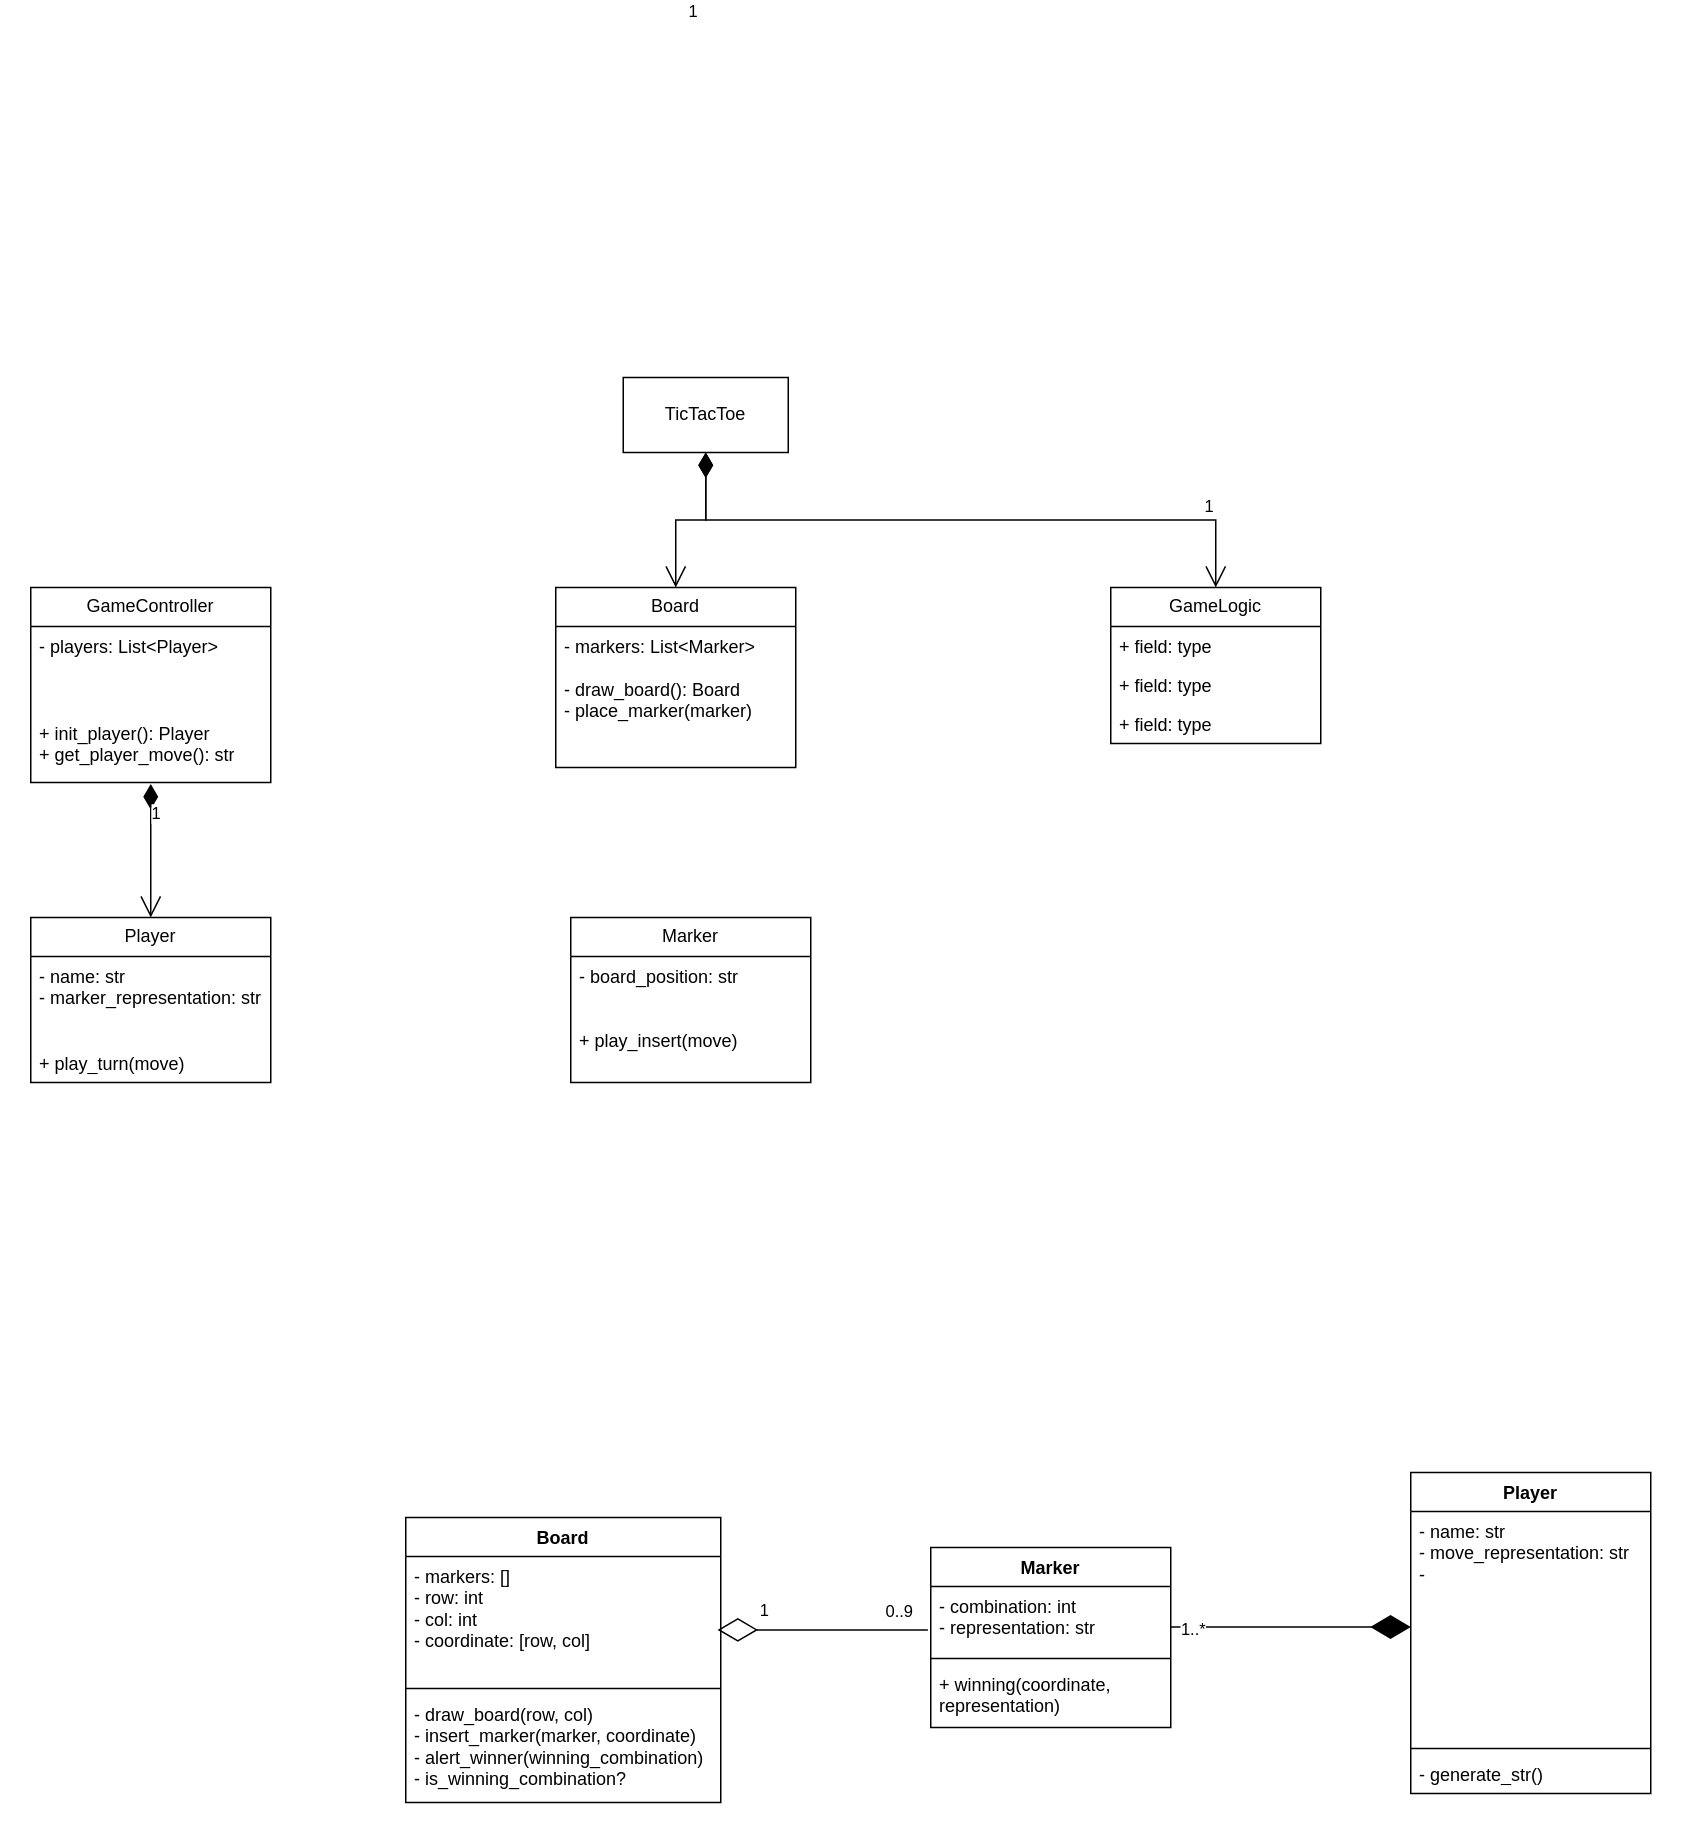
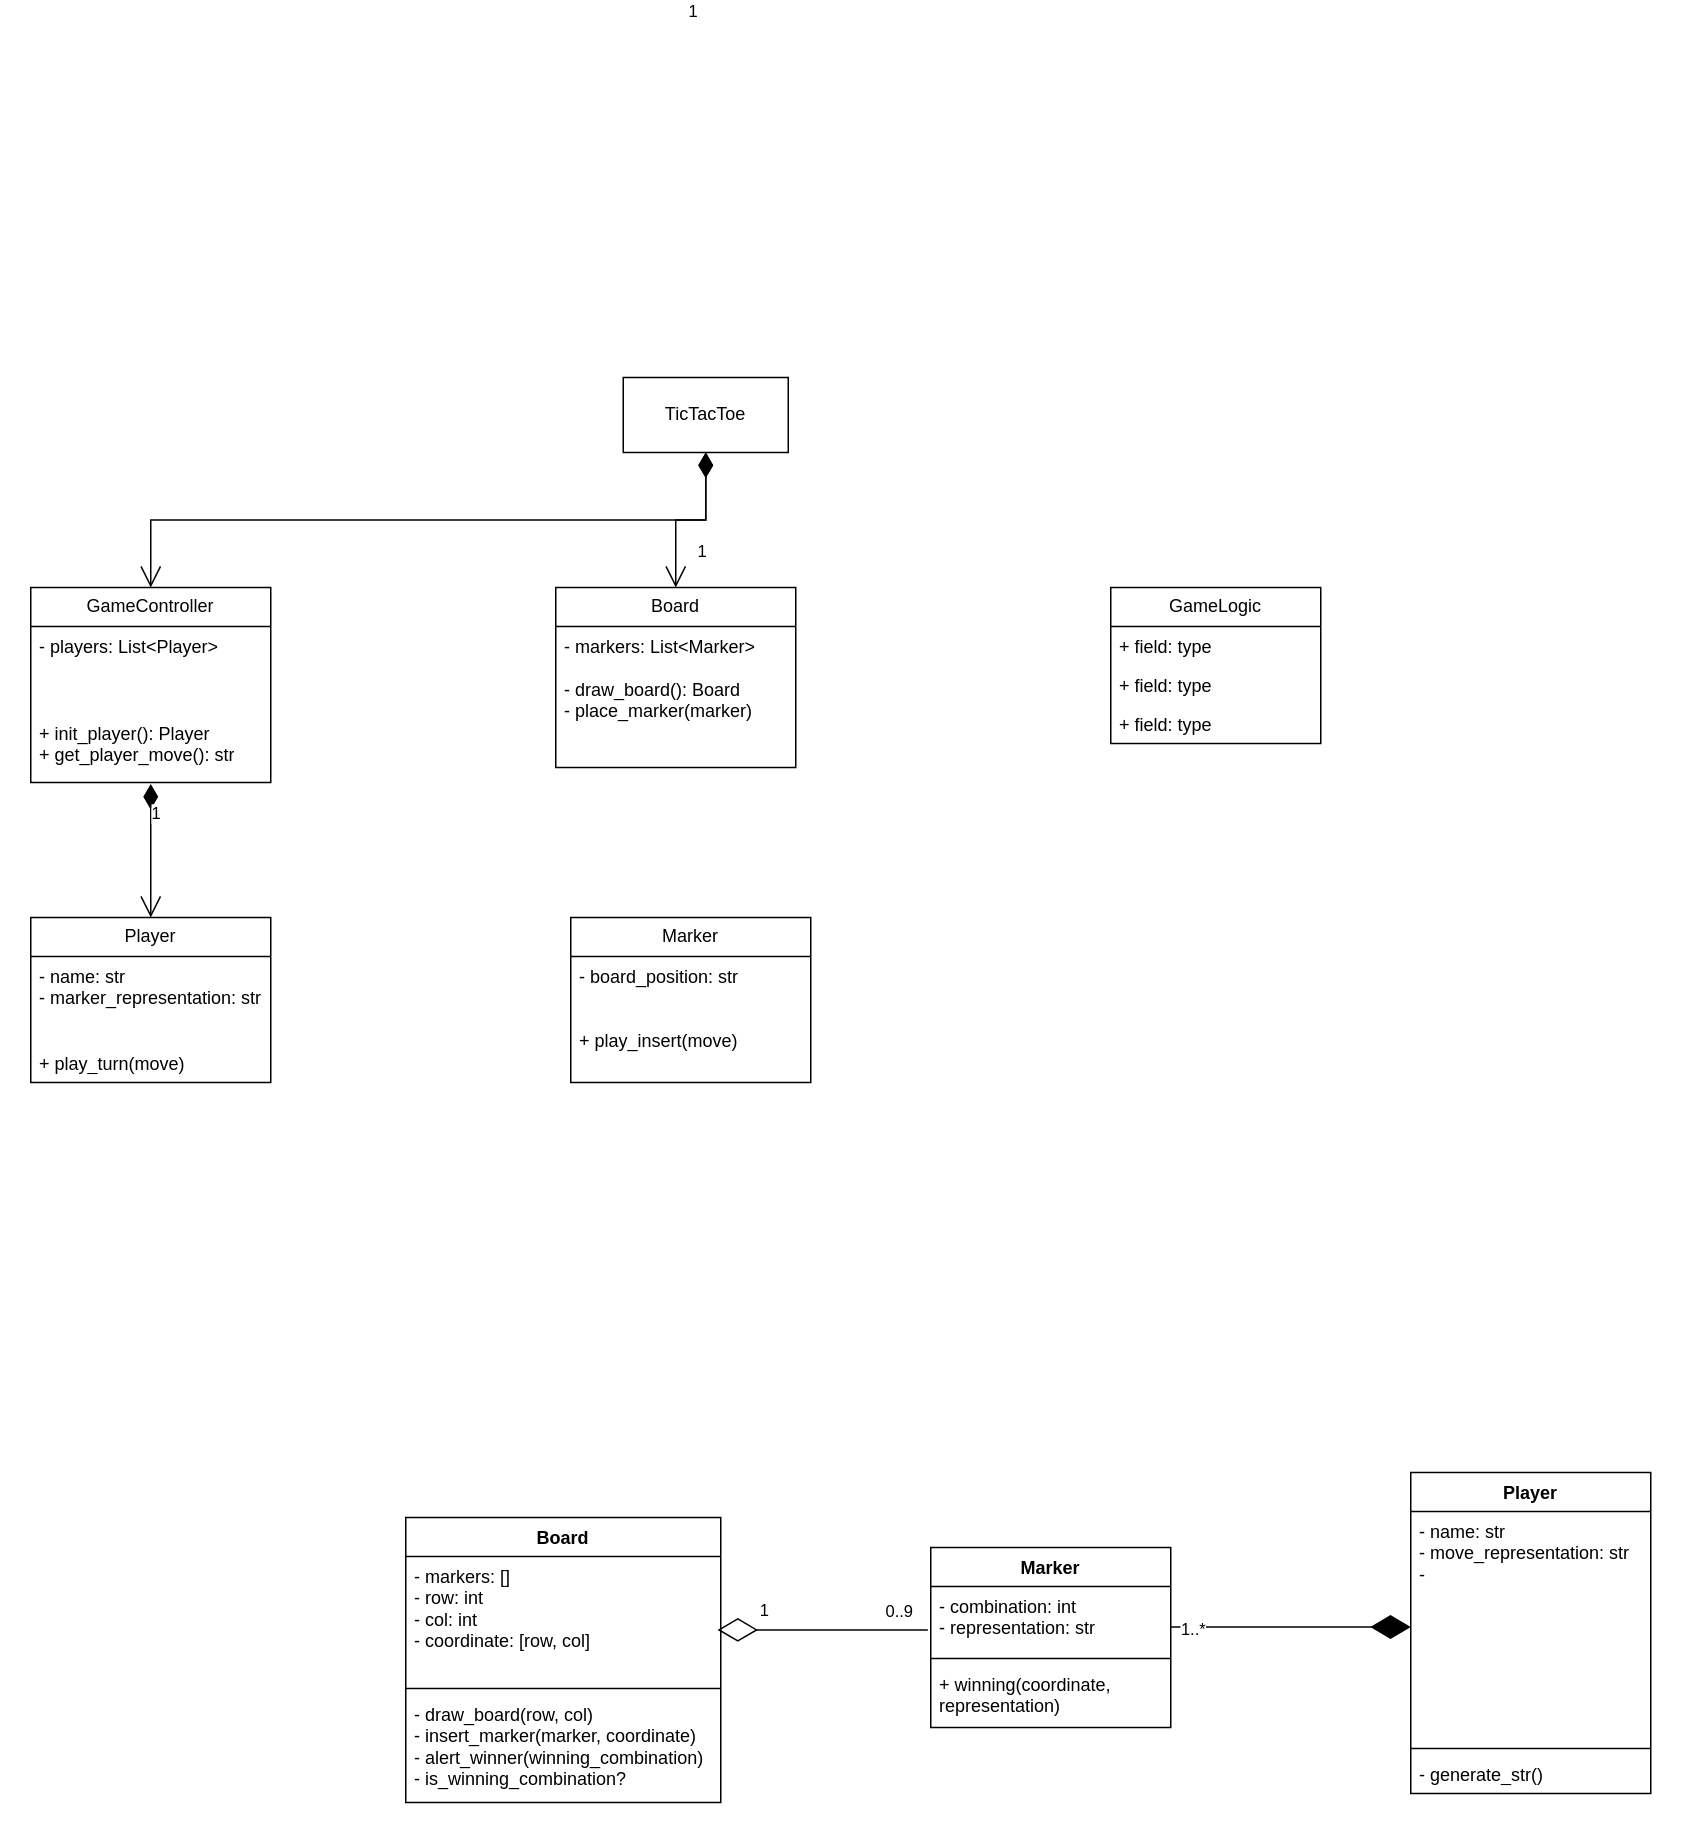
none -> (380, 520)
(993, 520) -> none
